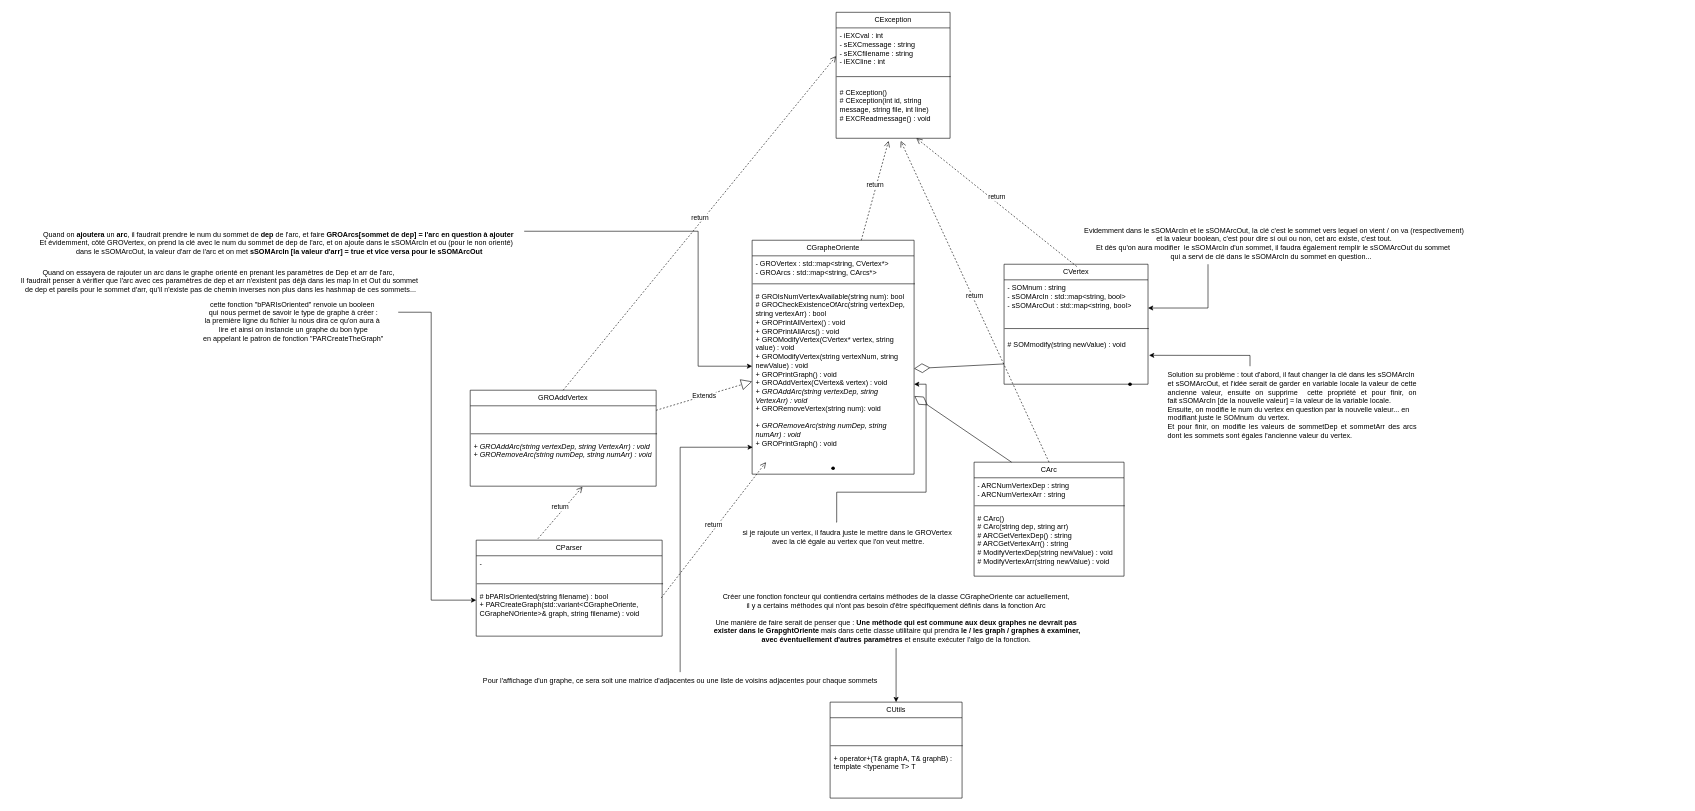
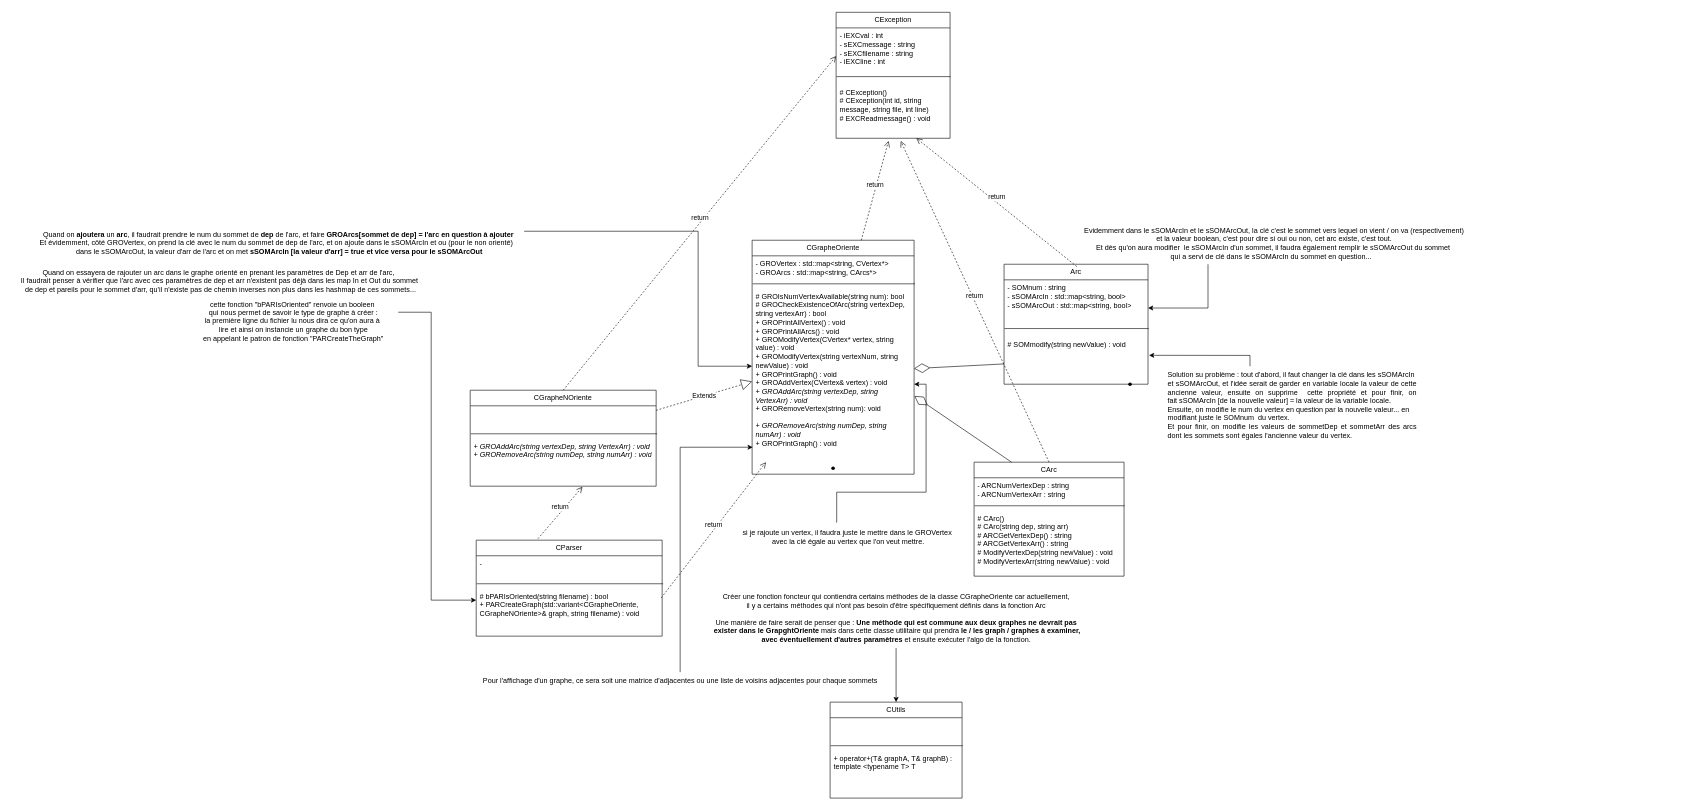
(1076, 272) -> (1076, 272)
(563, 398) -> (563, 398)
